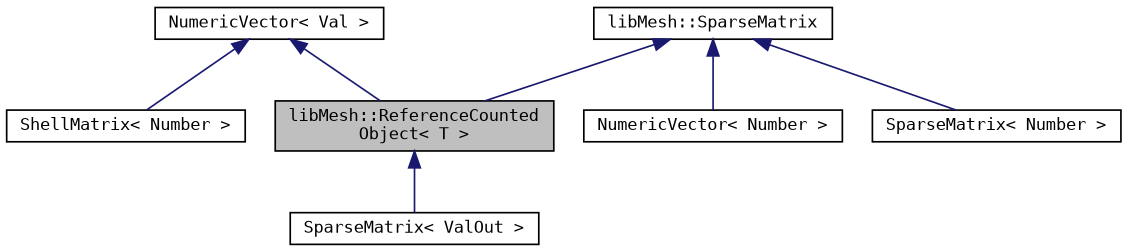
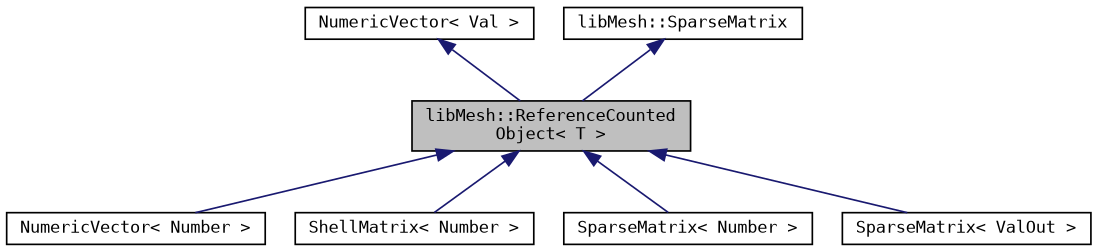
(863, 77) -> (633, 187)
(191, 80) -> (470, 187)
(713, 83) -> (316, 184)
